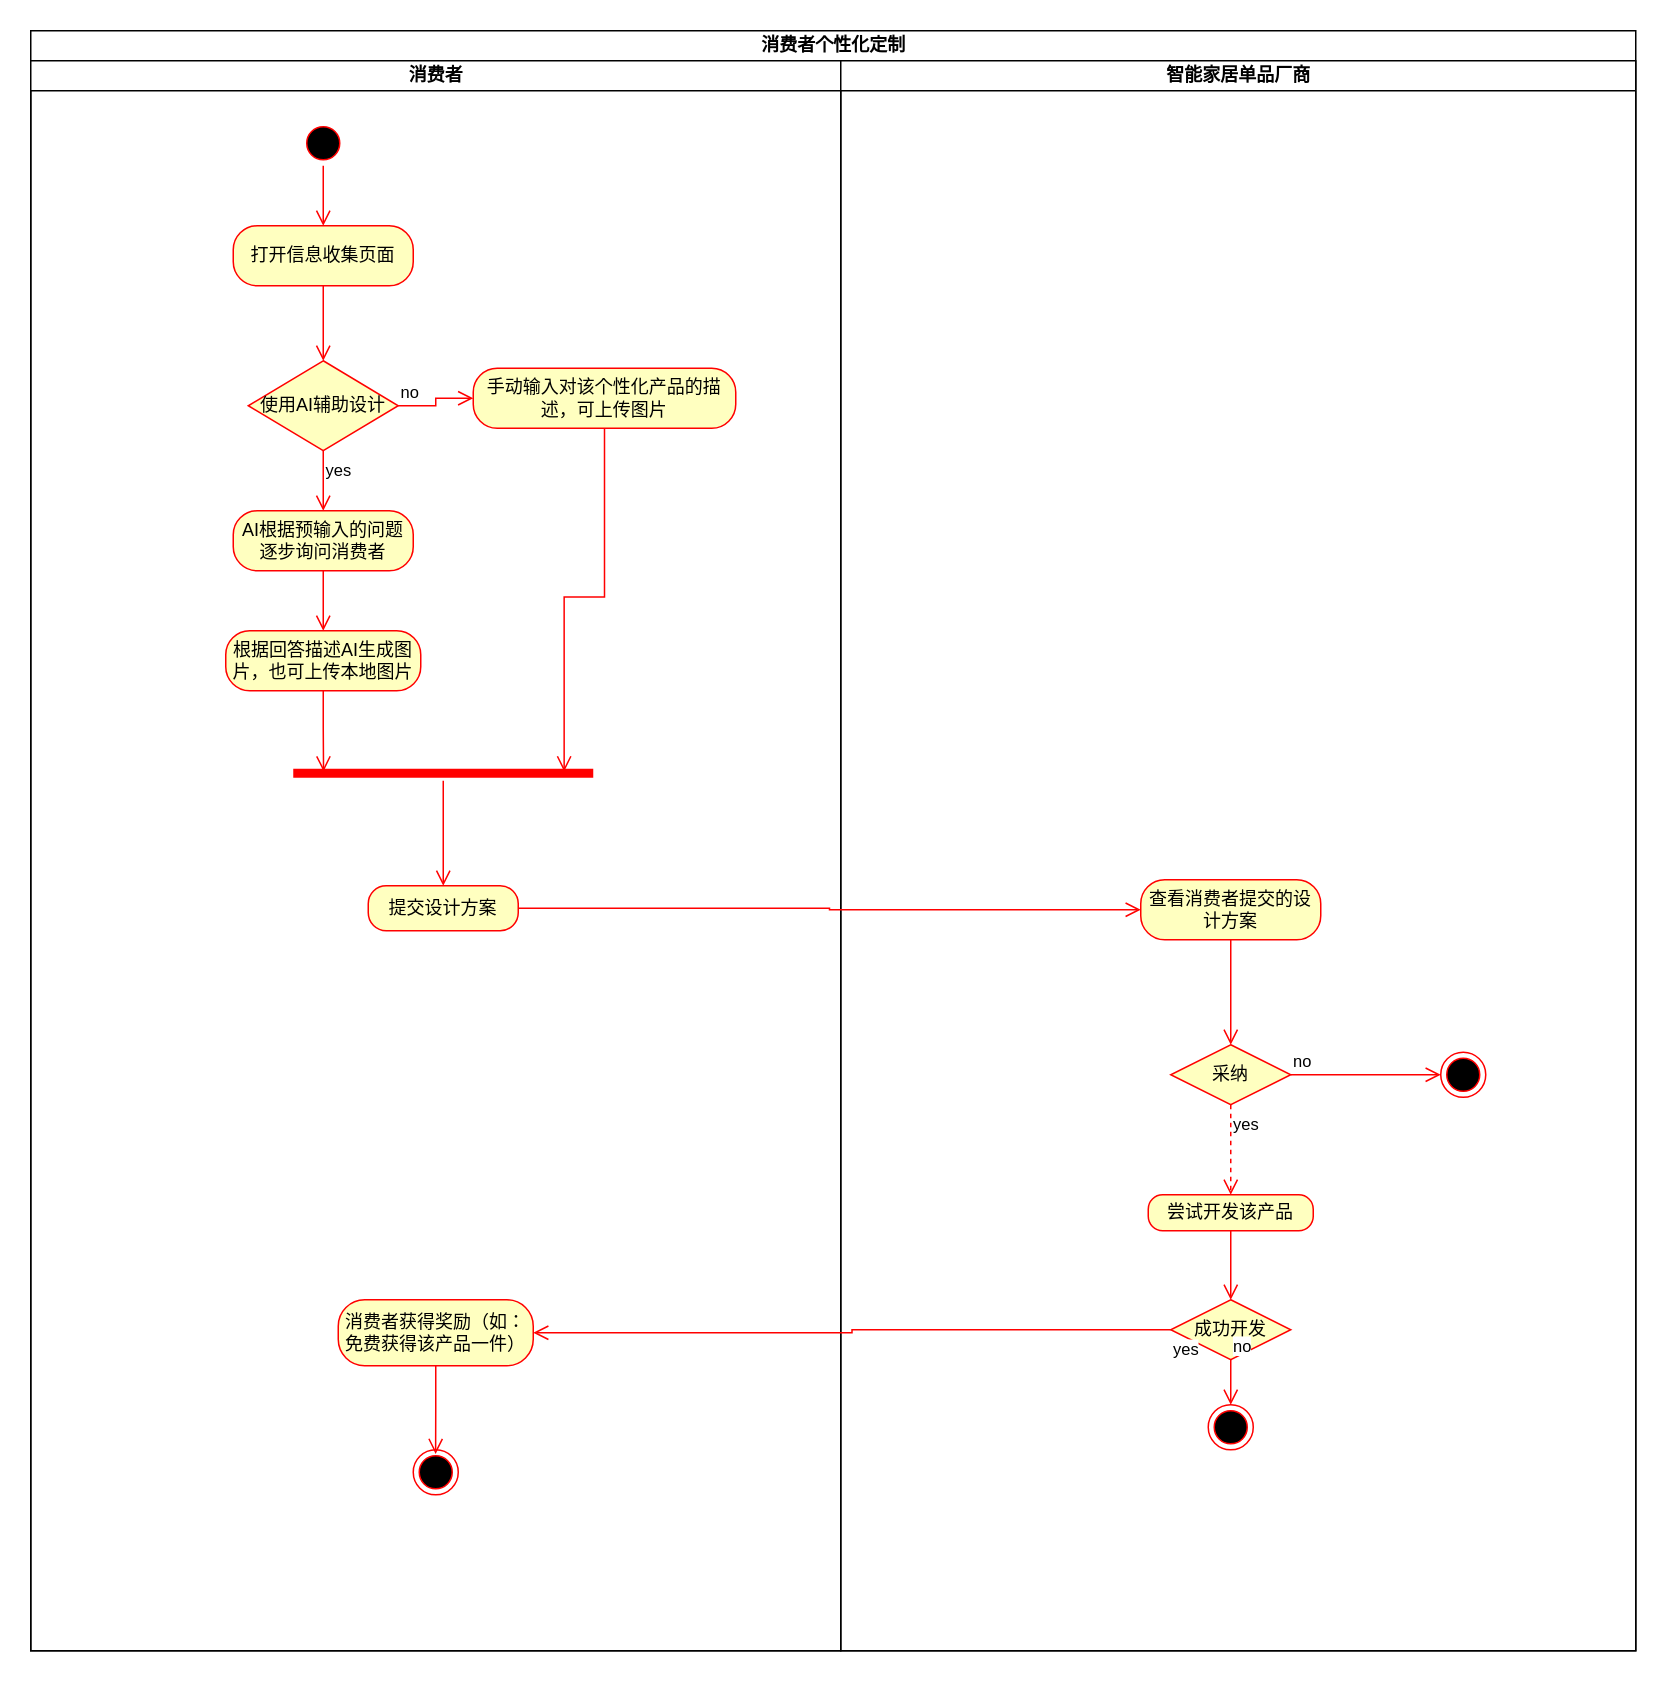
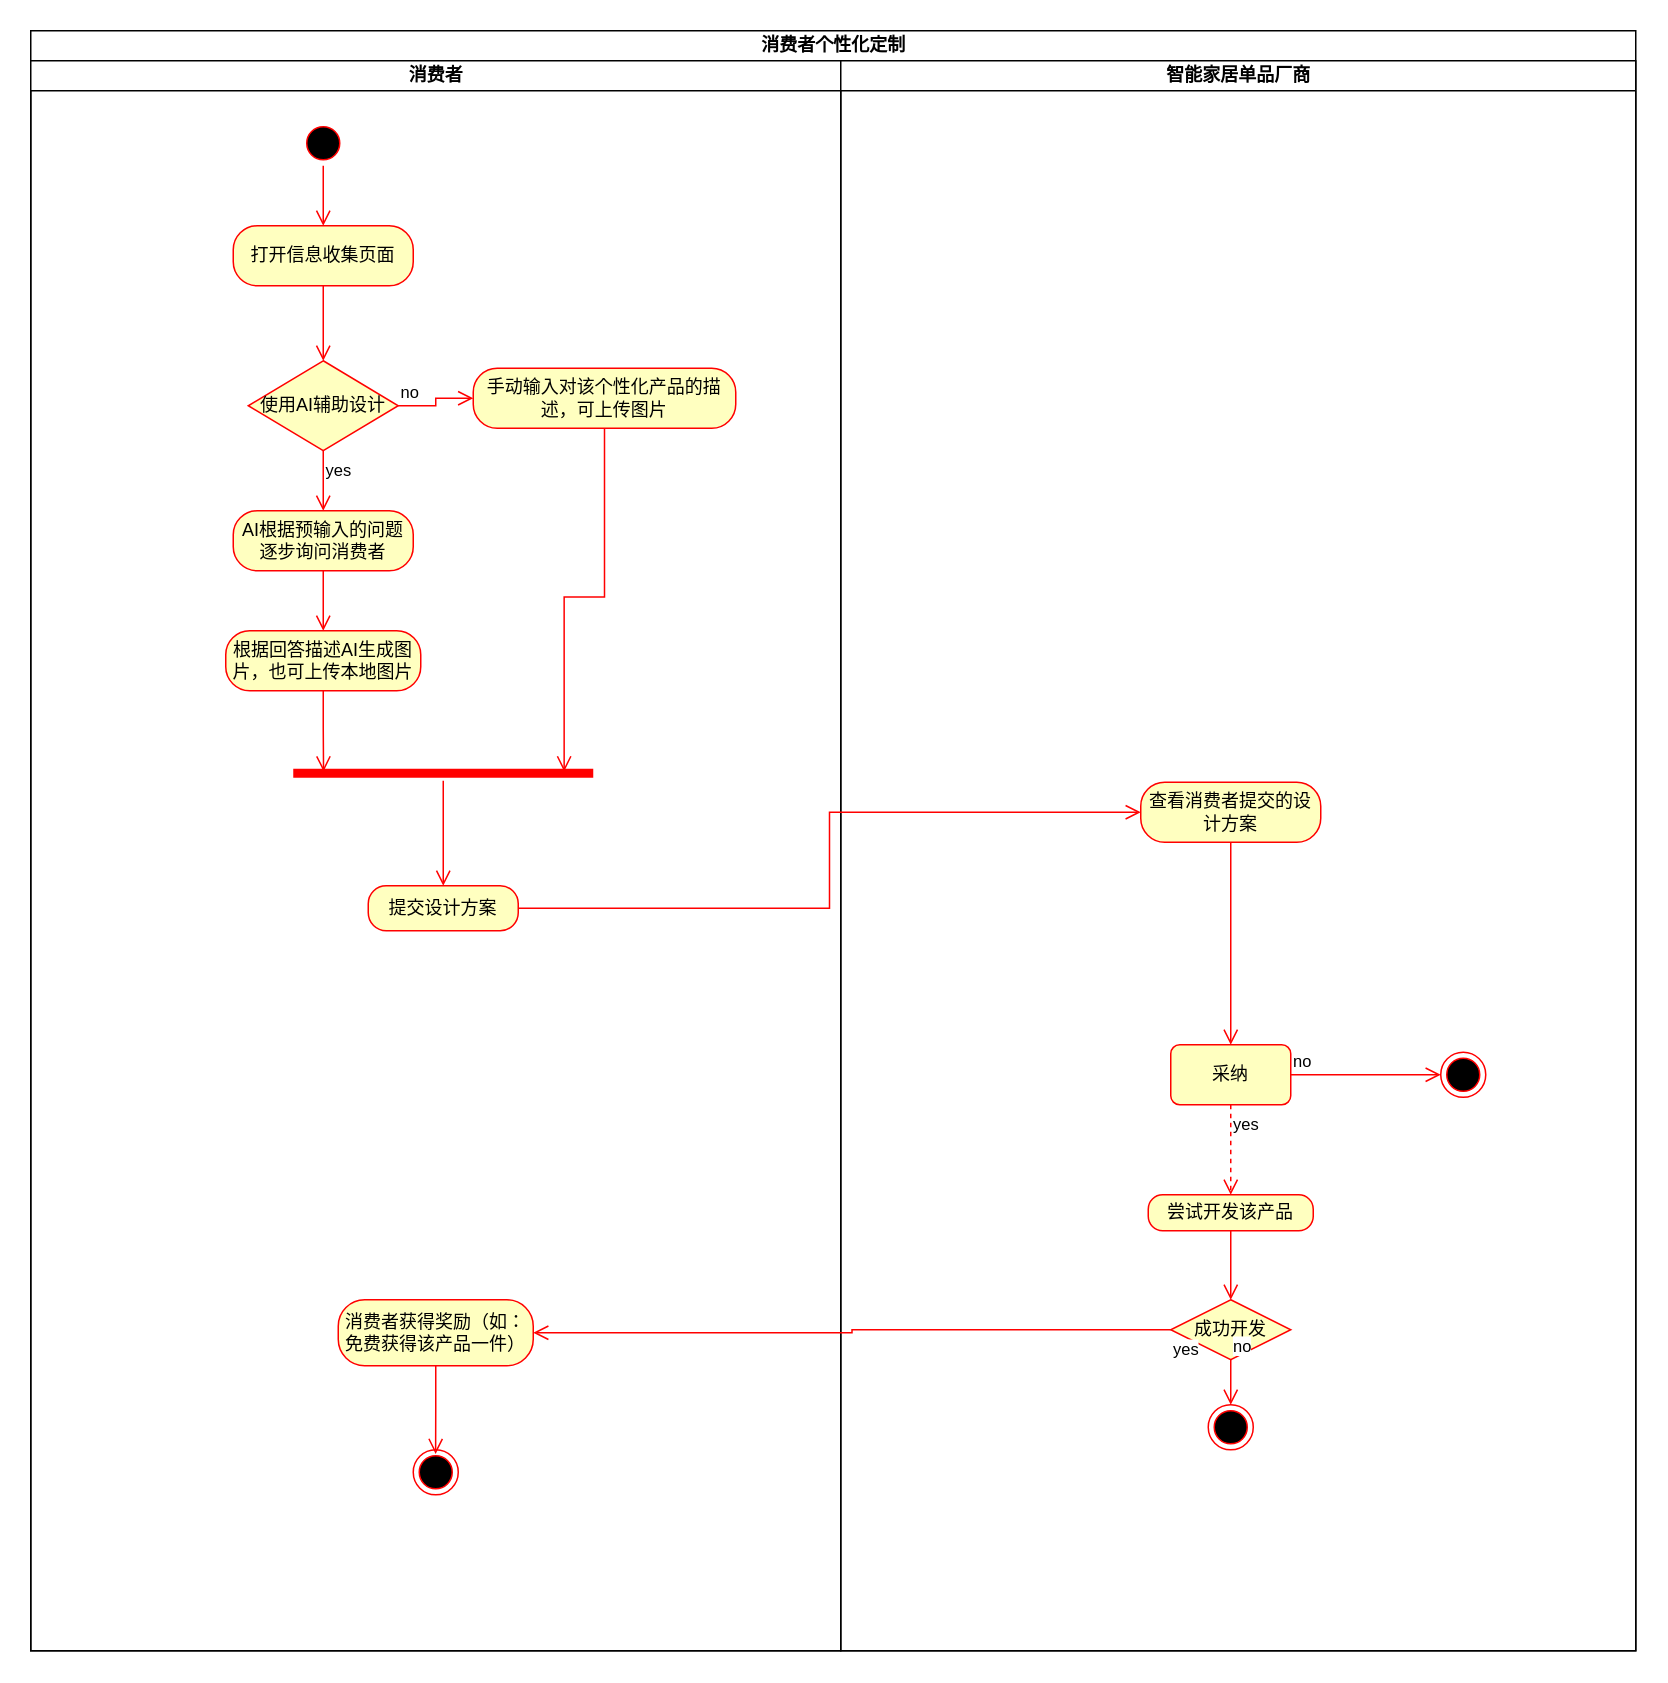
(1231, 910) -> (1231, 812)
(1231, 1075) -> (1231, 1075)
